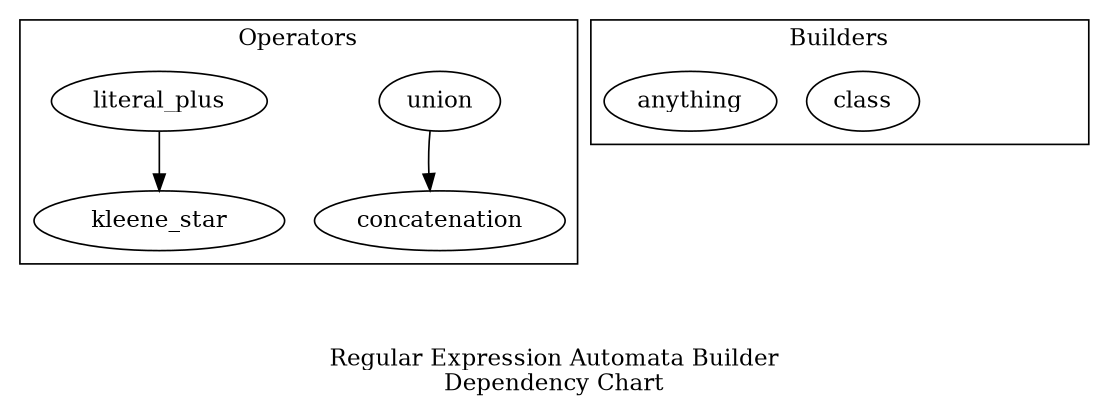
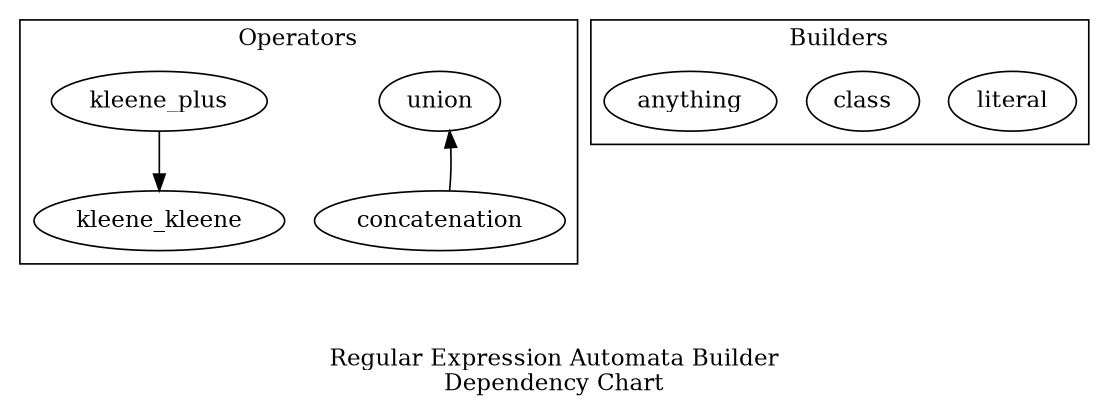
(159, 101) -> (159, 101)
none -> (1012, 101)
(429, 152) -> (451, 169)
(159, 221) -> (159, 221)
